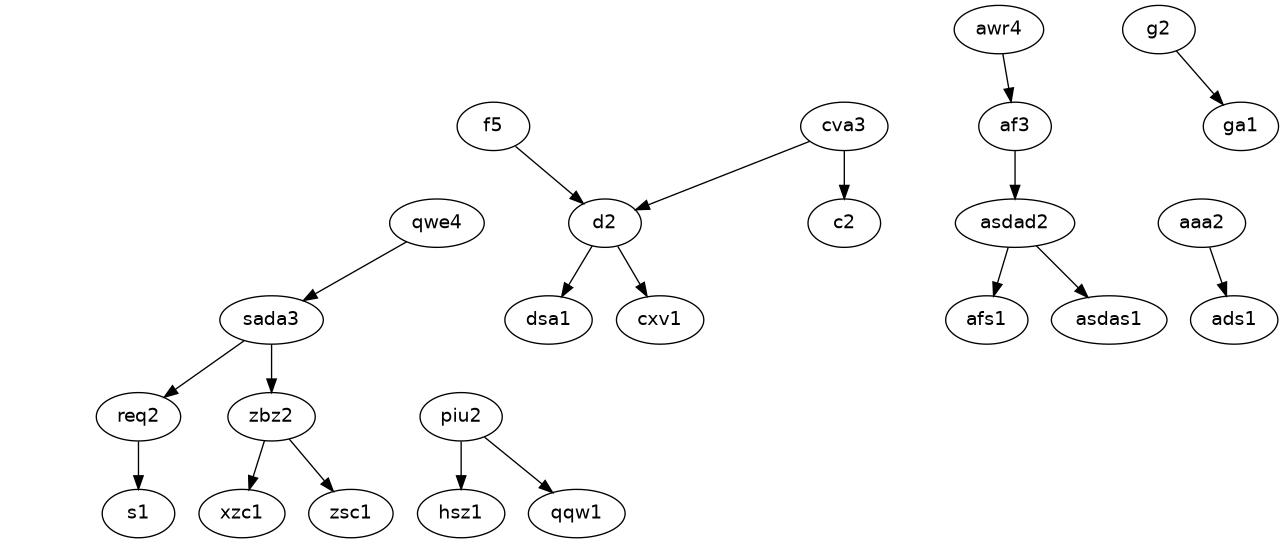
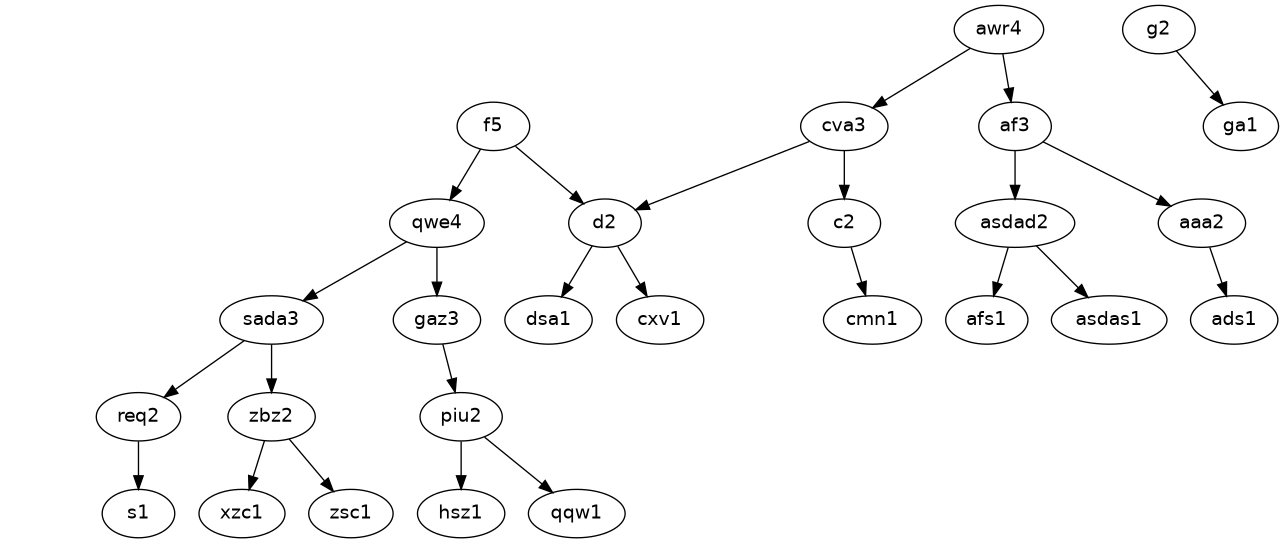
none -> (927, 74)
none -> (469, 169)
none -> (1101, 171)
none -> (437, 320)
none -> (873, 320)
